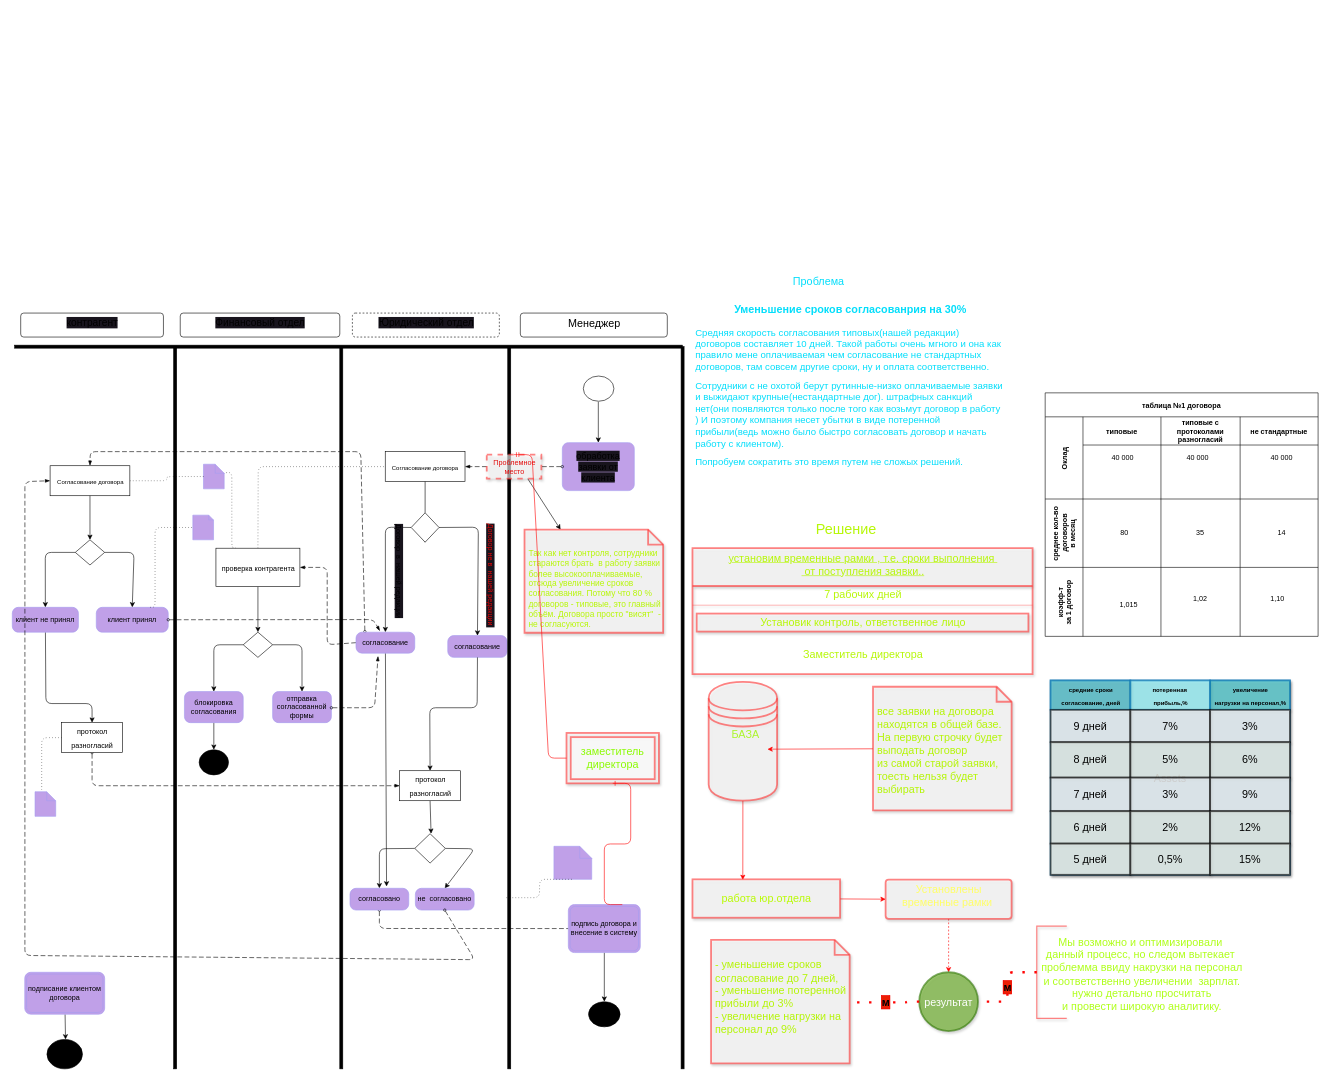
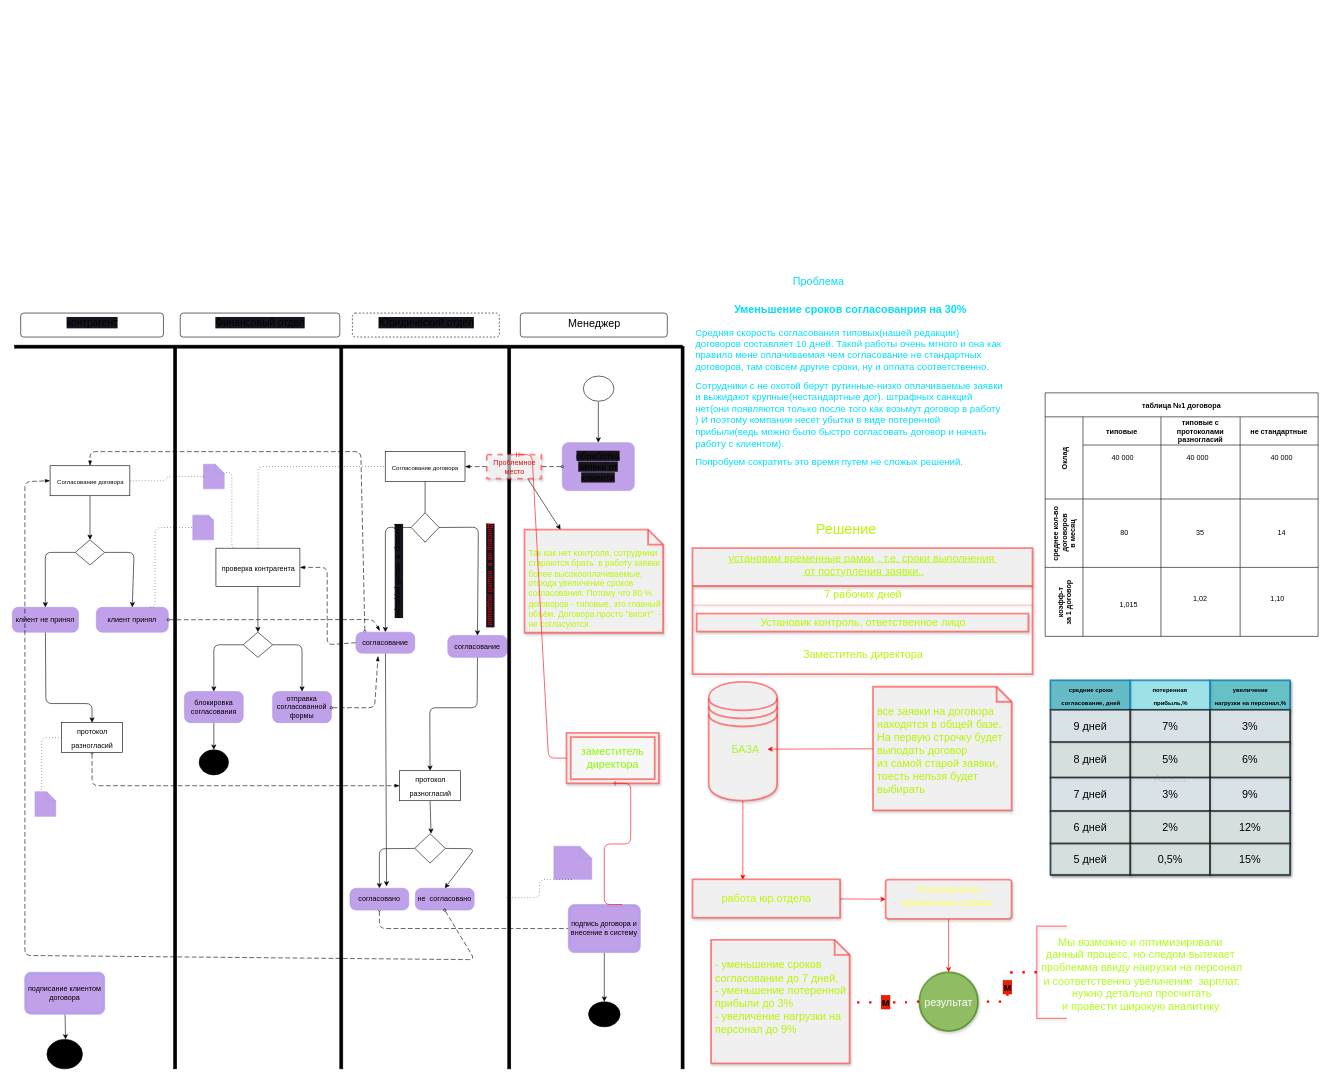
(745, 735) -> (745, 750)
(949, 943) -> (949, 943)
